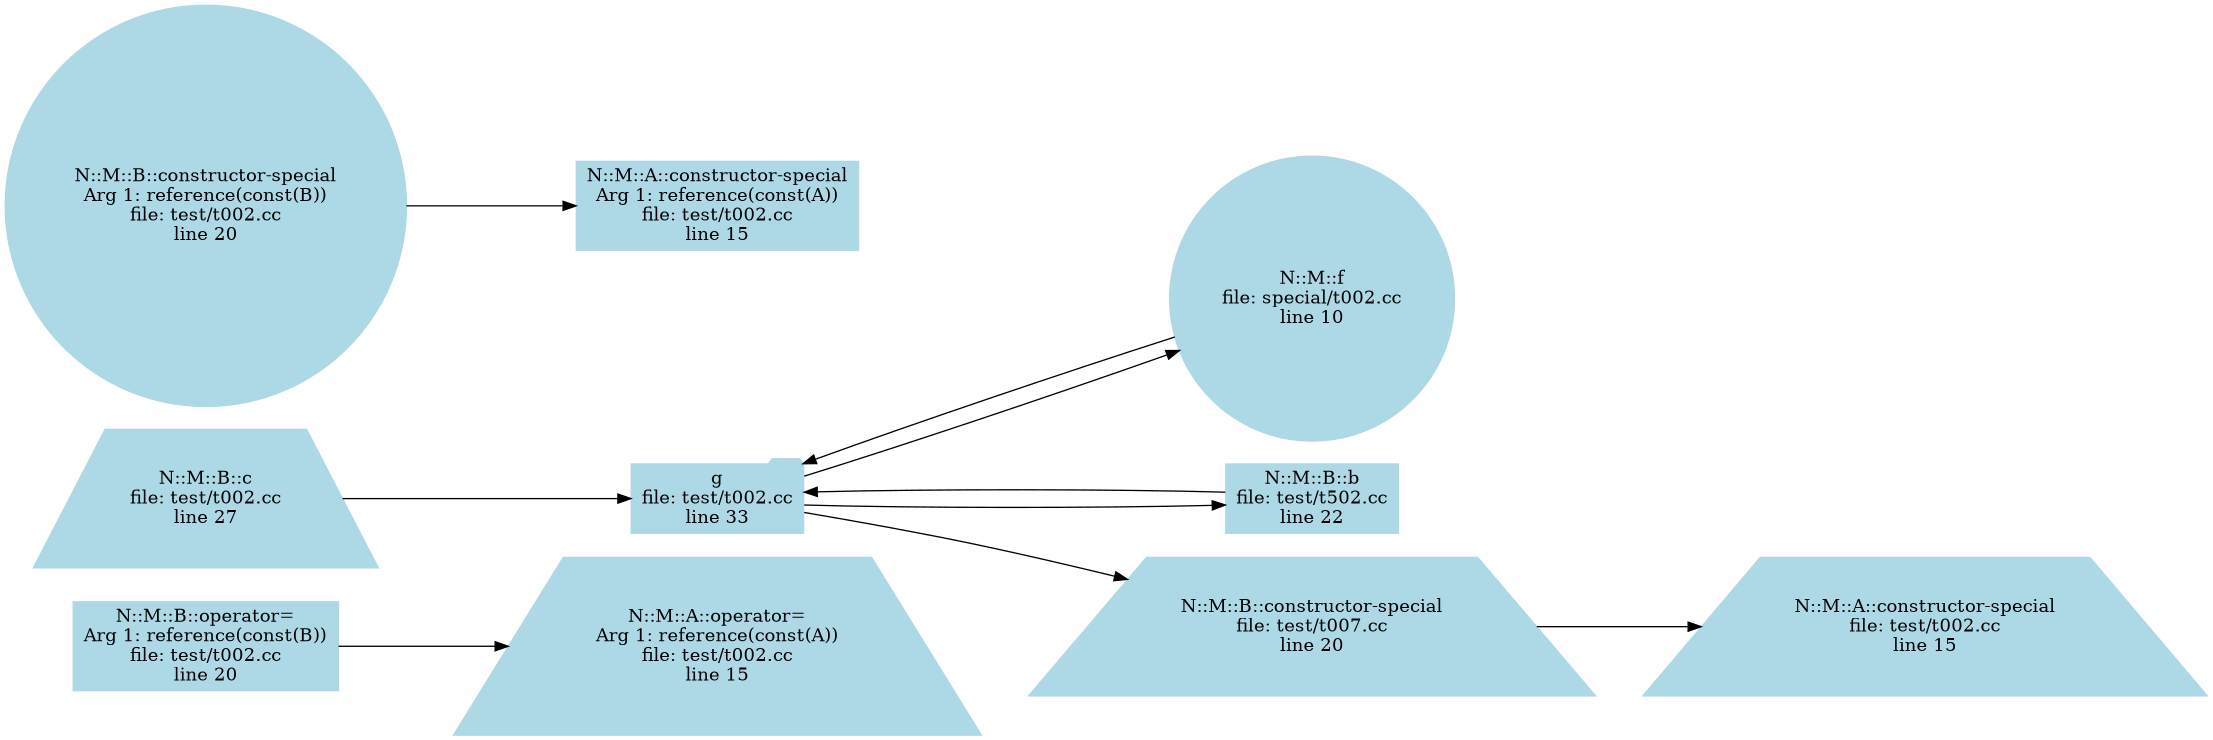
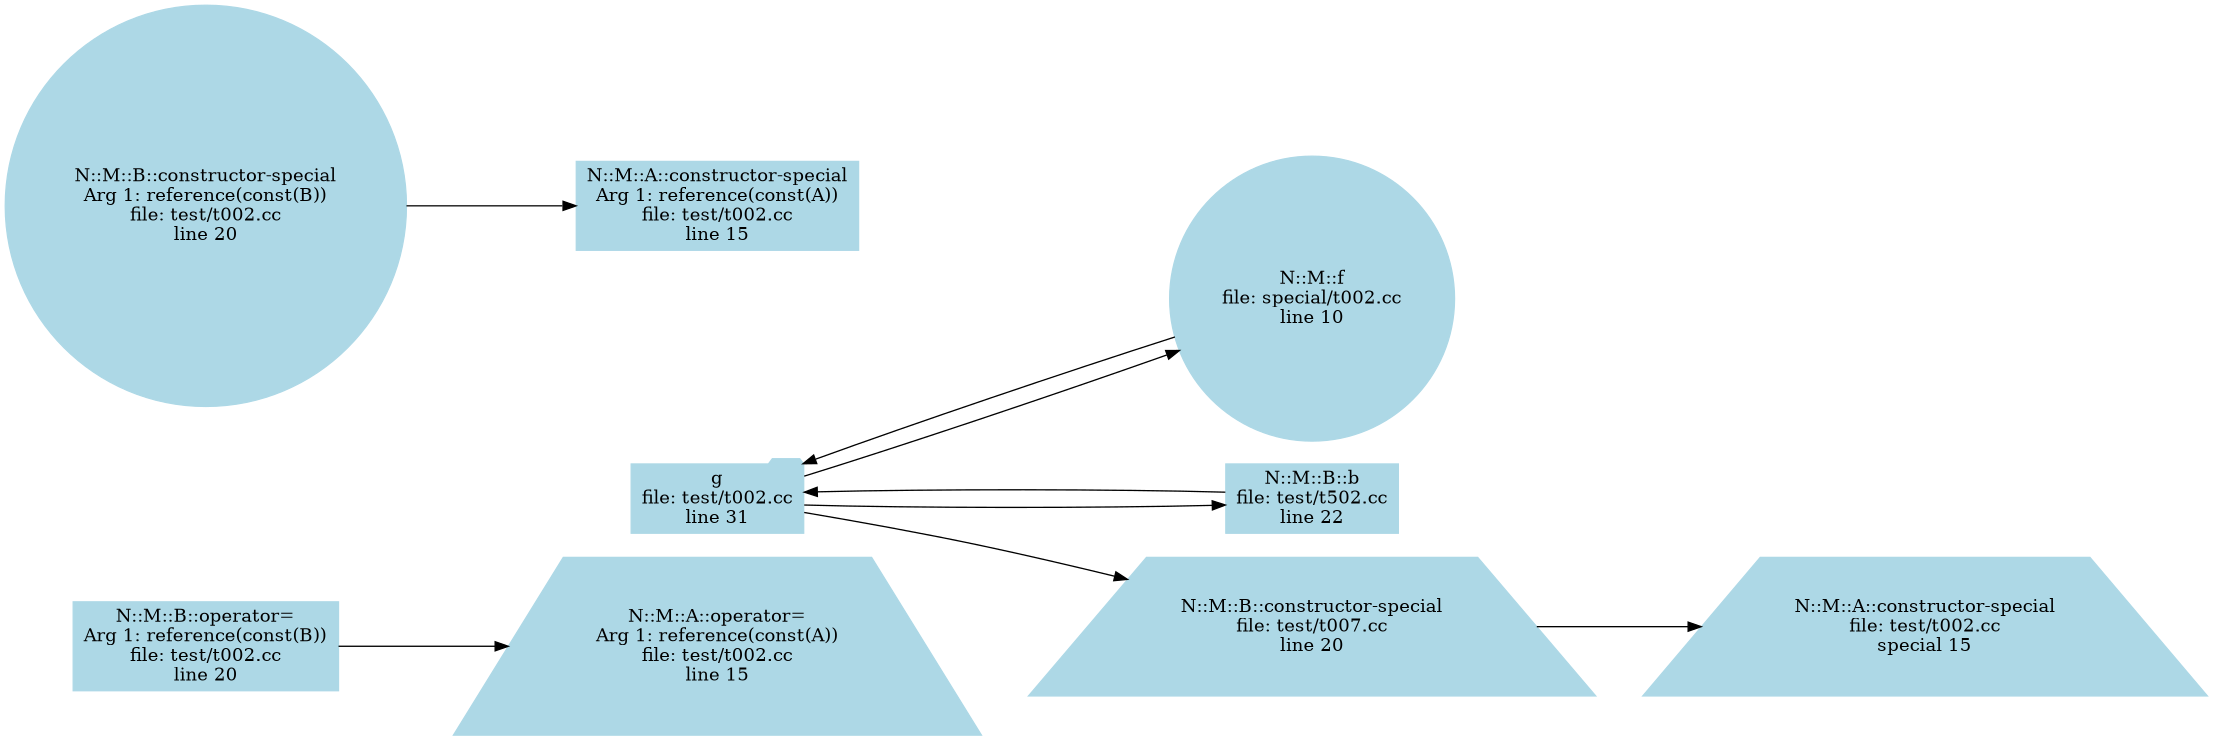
(206, 499) -> none
(717, 499) -> (717, 499)
(1925, 627) -> (1925, 627)
